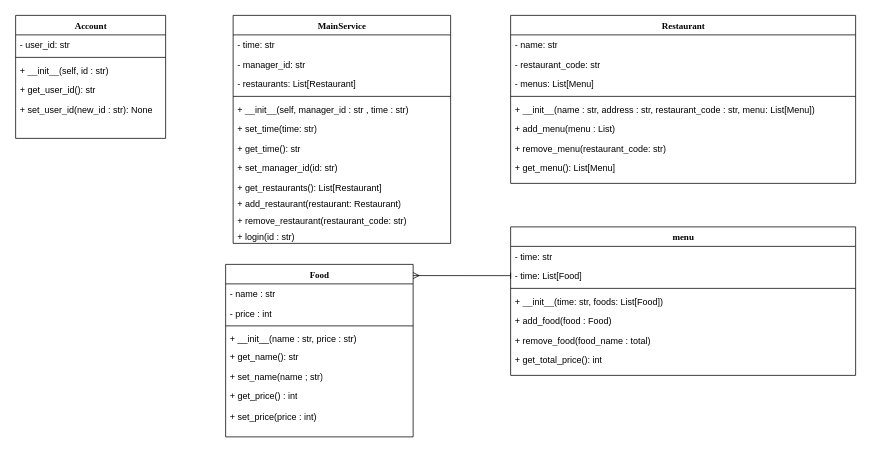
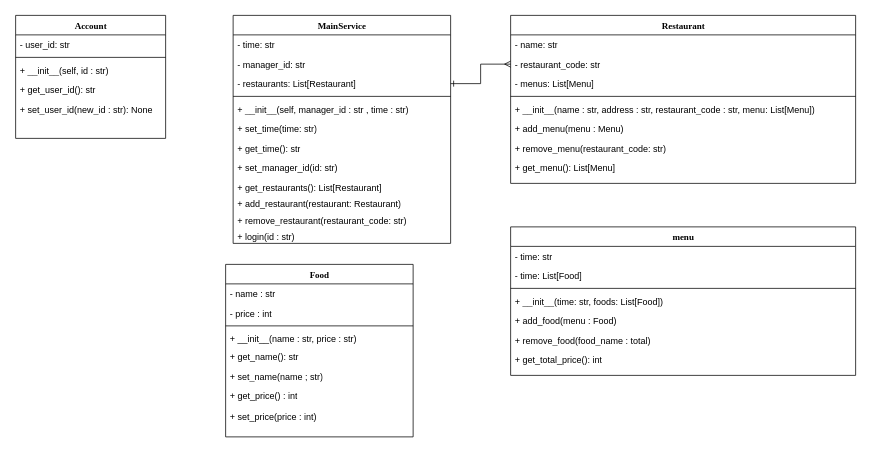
none -> (480, 74)
(567, 130) -> (568, 130)
(462, 276) -> none
(568, 322) -> (568, 322)
